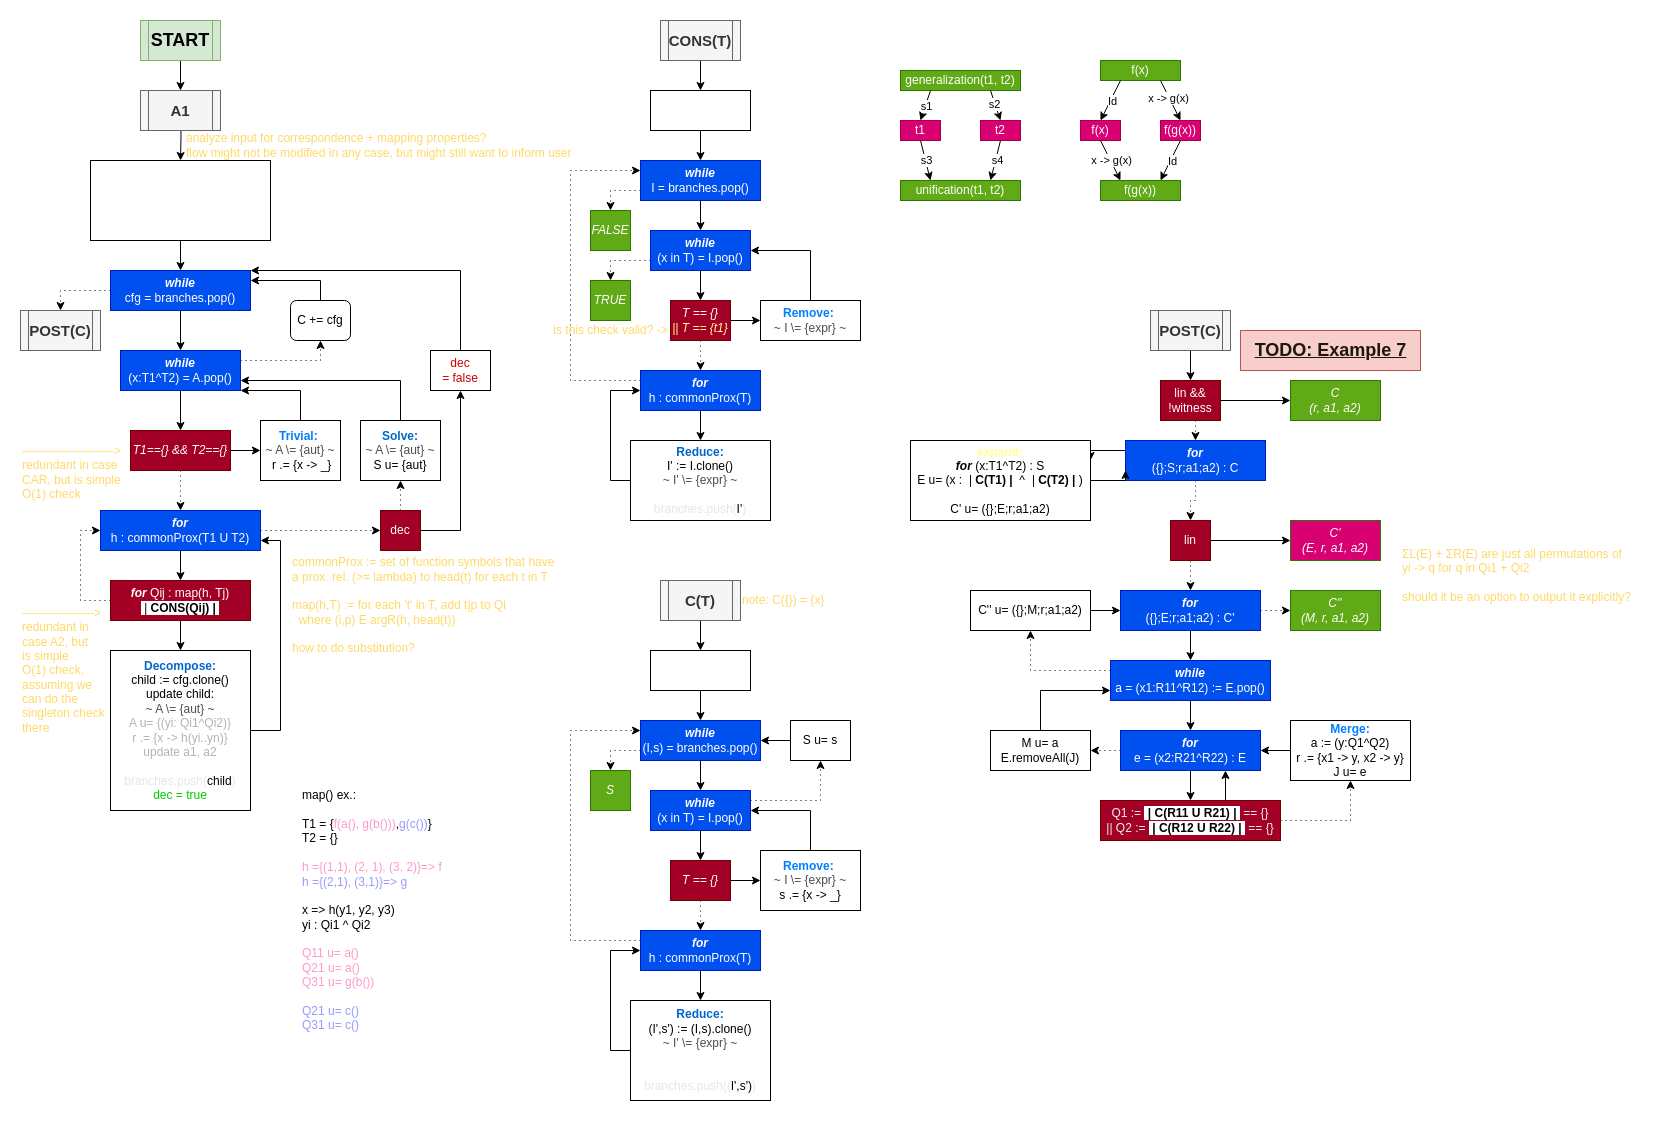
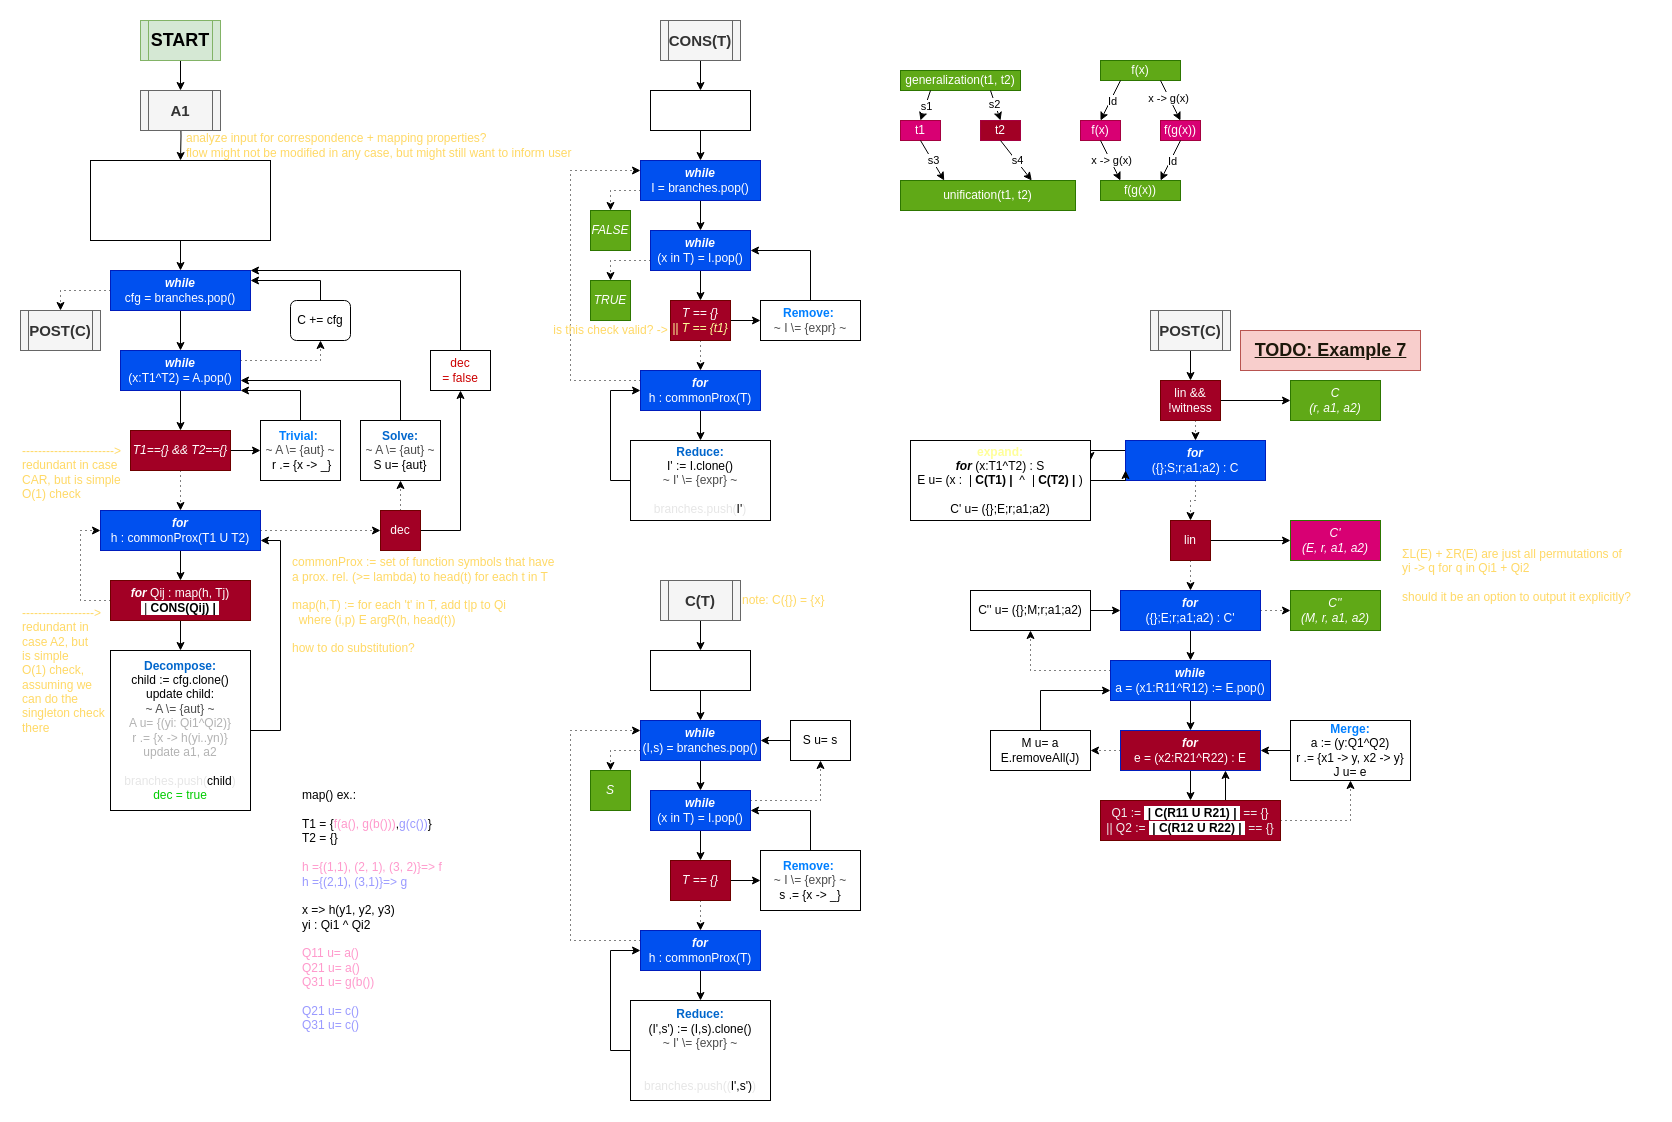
(1001, 131) -> (1001, 131)
(961, 191) -> (988, 196)
(1191, 751) -> (1191, 751)
